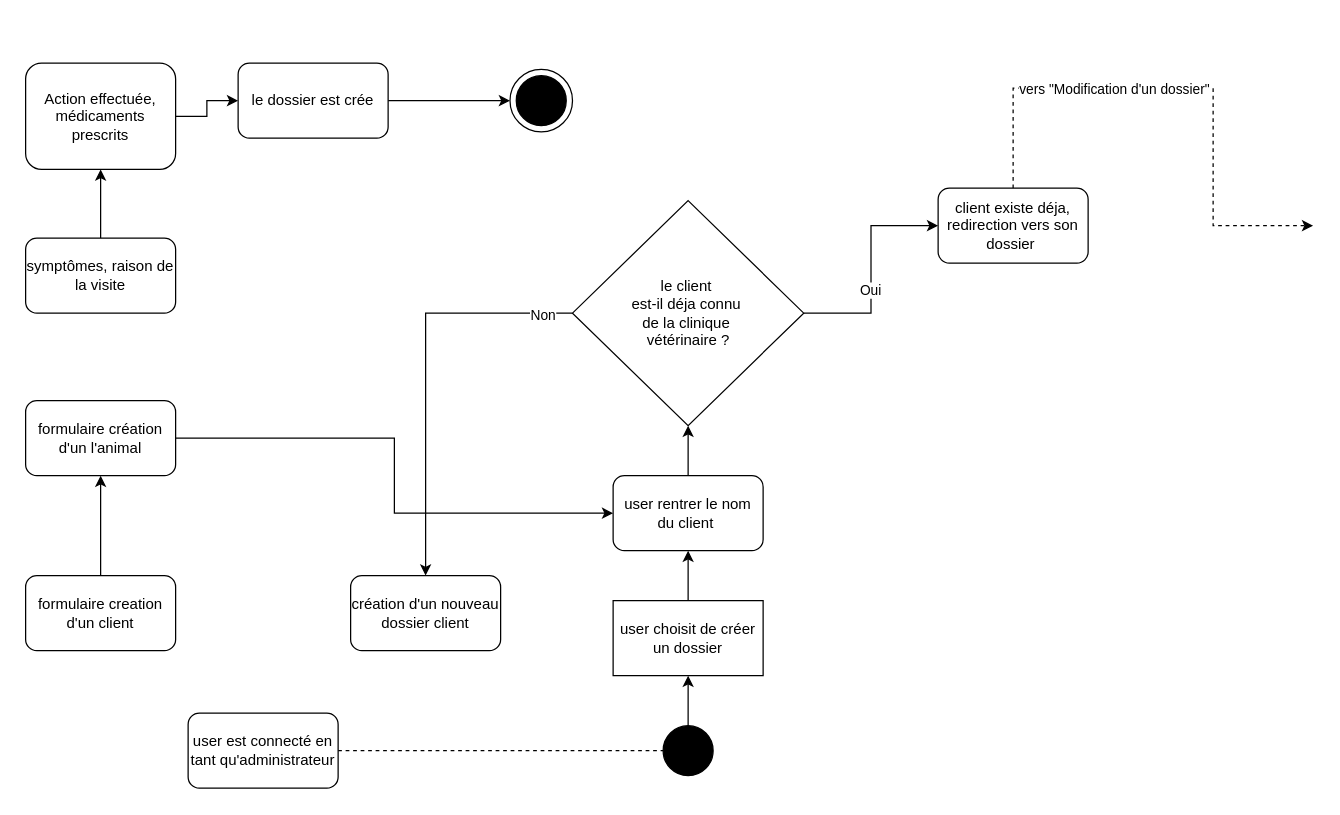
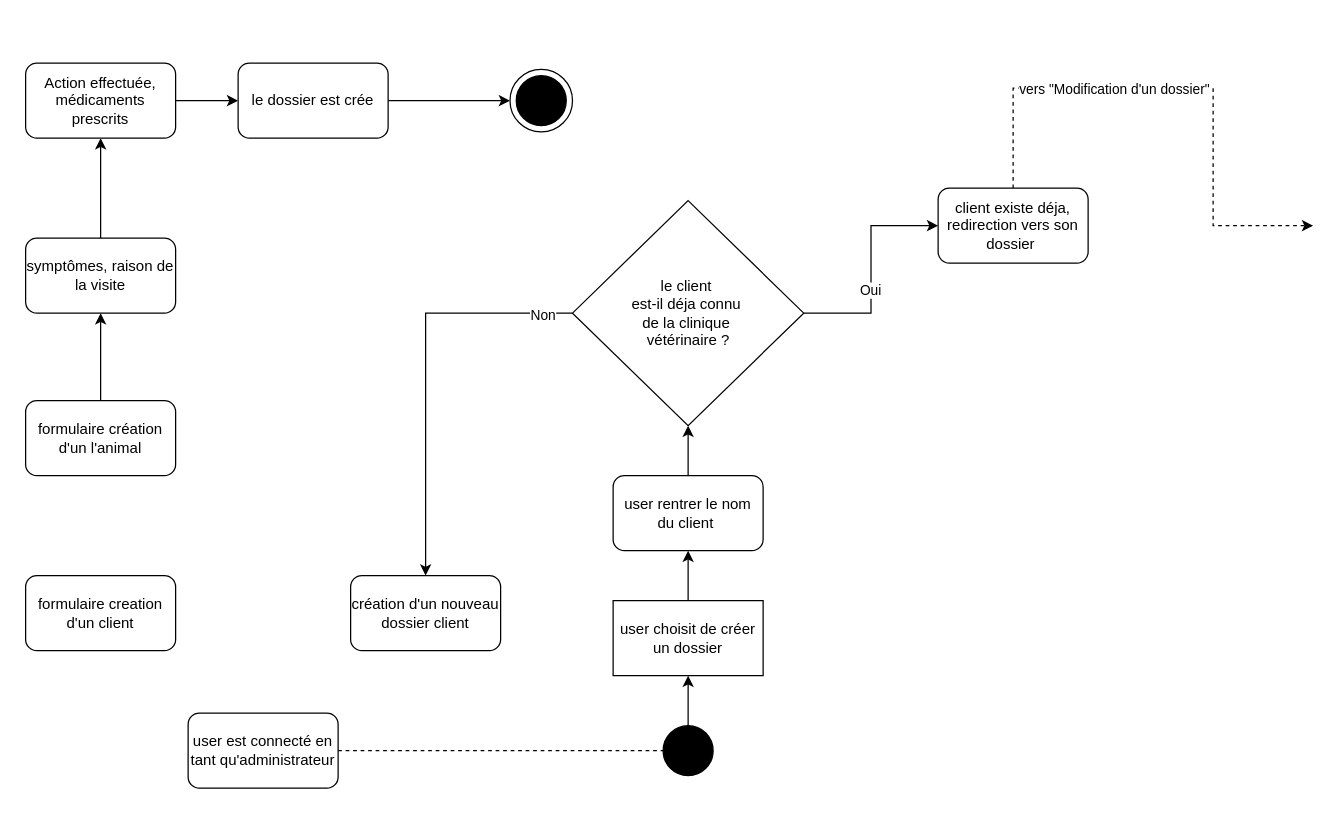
(101, 116) -> (101, 101)
(394, 471) -> (101, 361)
(101, 530) -> none
